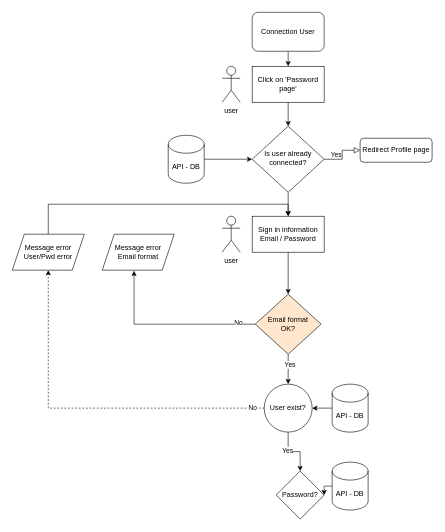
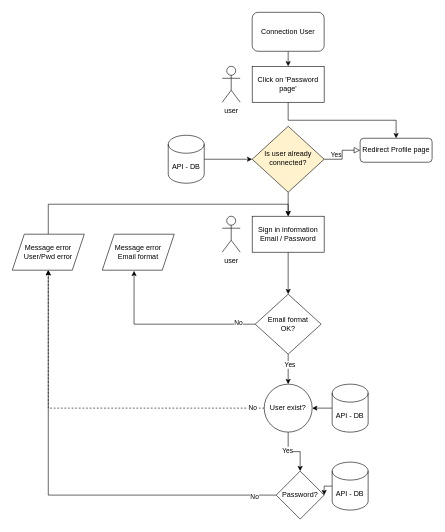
(288, 120) -> (395, 120)
(288, 159) -> (288, 159)
(288, 324) -> (288, 324)
none -> (48, 454)
